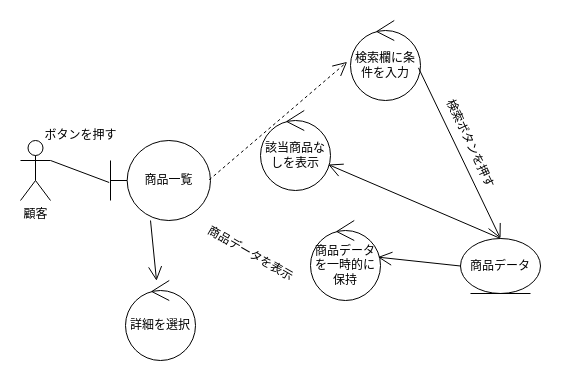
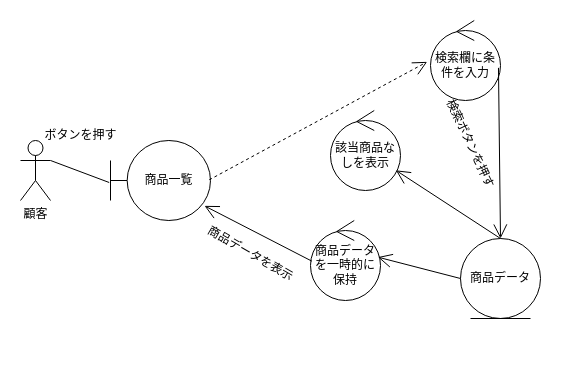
(386, 61) -> (466, 61)
(296, 151) -> (366, 151)
none -> (259, 234)
(153, 250) -> none
(501, 266) -> (501, 279)
(161, 321) -> none
